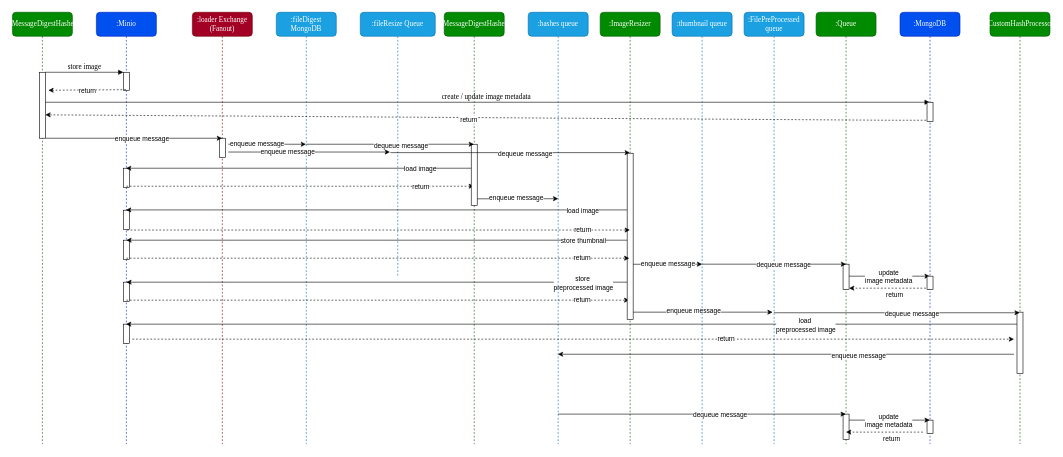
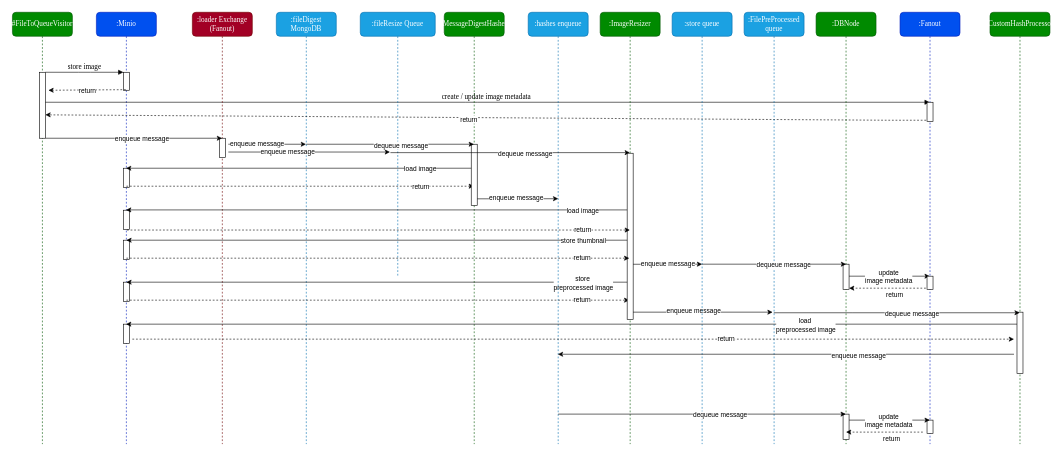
(42, 24) -> (42, 24)
(558, 24) -> (558, 24)
(702, 24) -> (702, 24)
(846, 24) -> (846, 24)
(930, 24) -> (930, 24)
